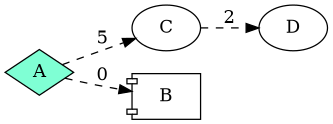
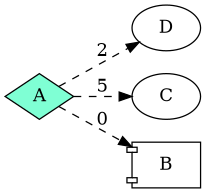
(223, 28) -> (93, 67)
